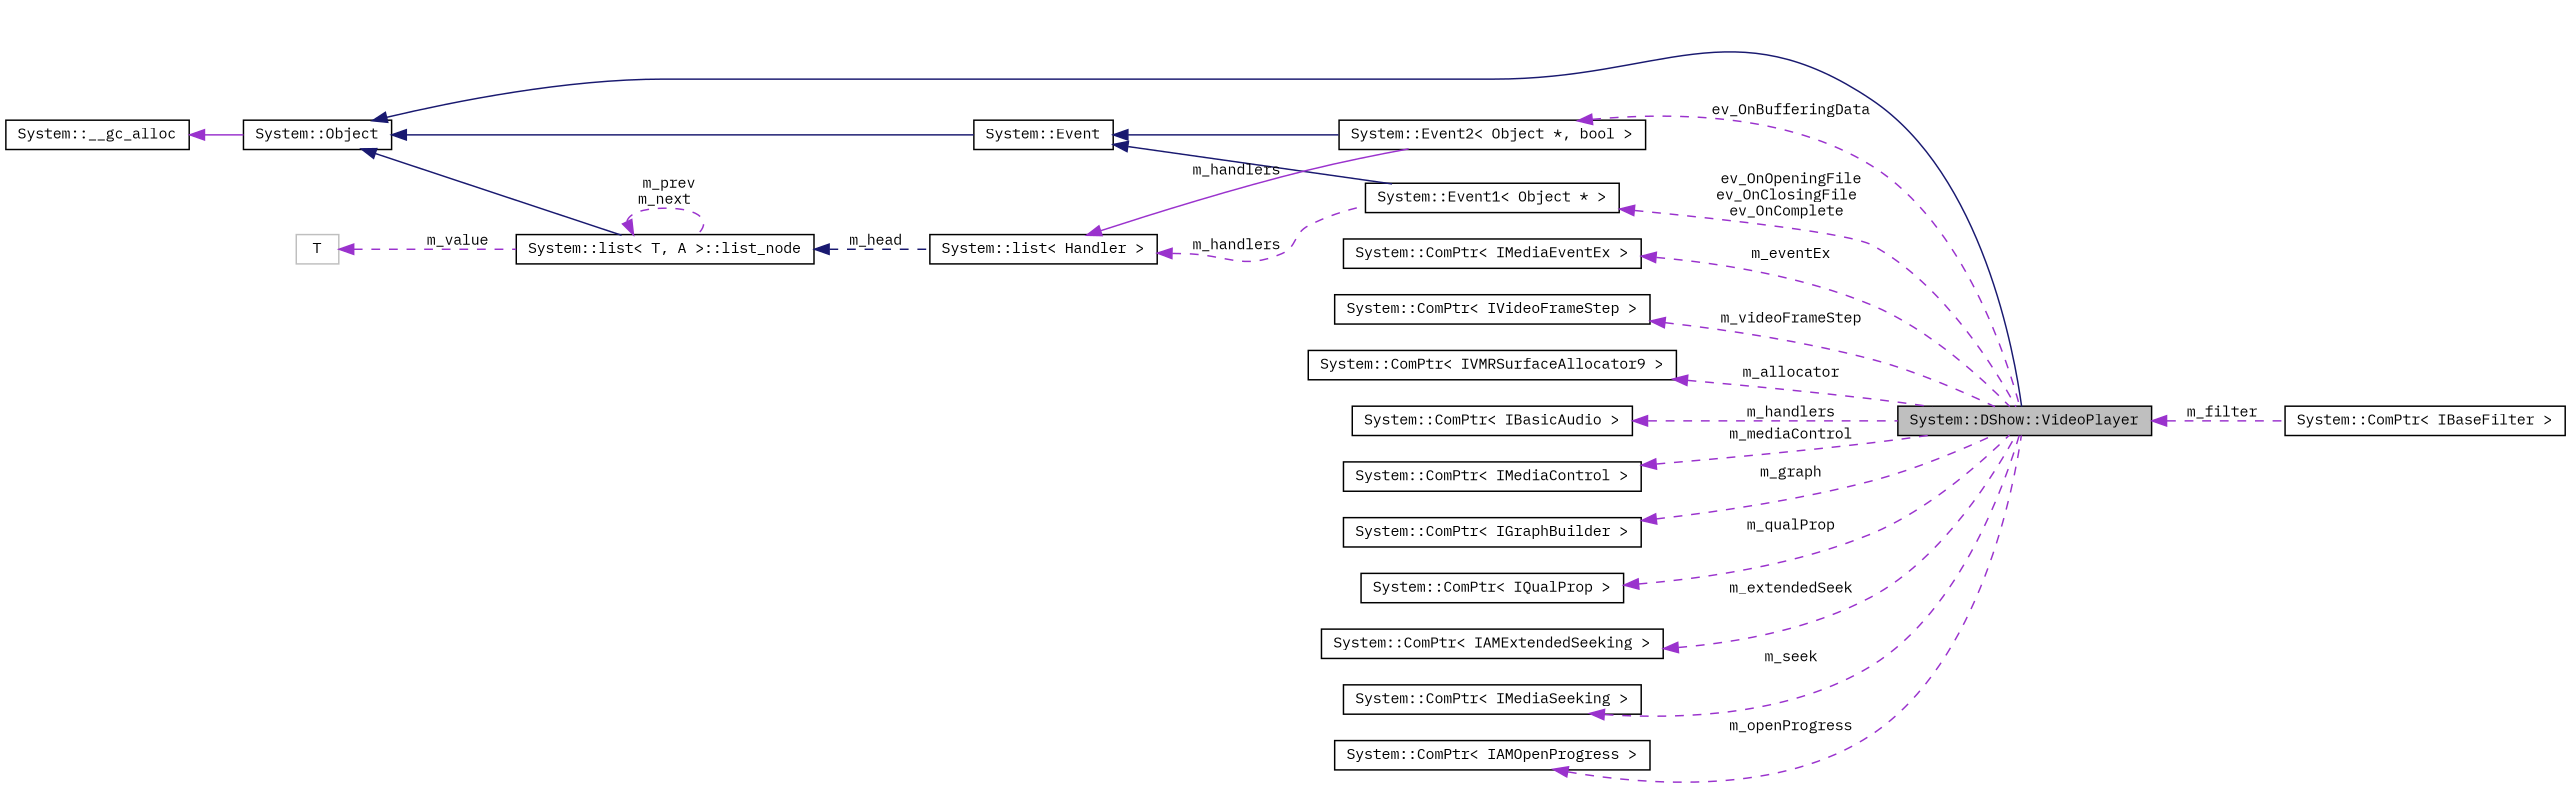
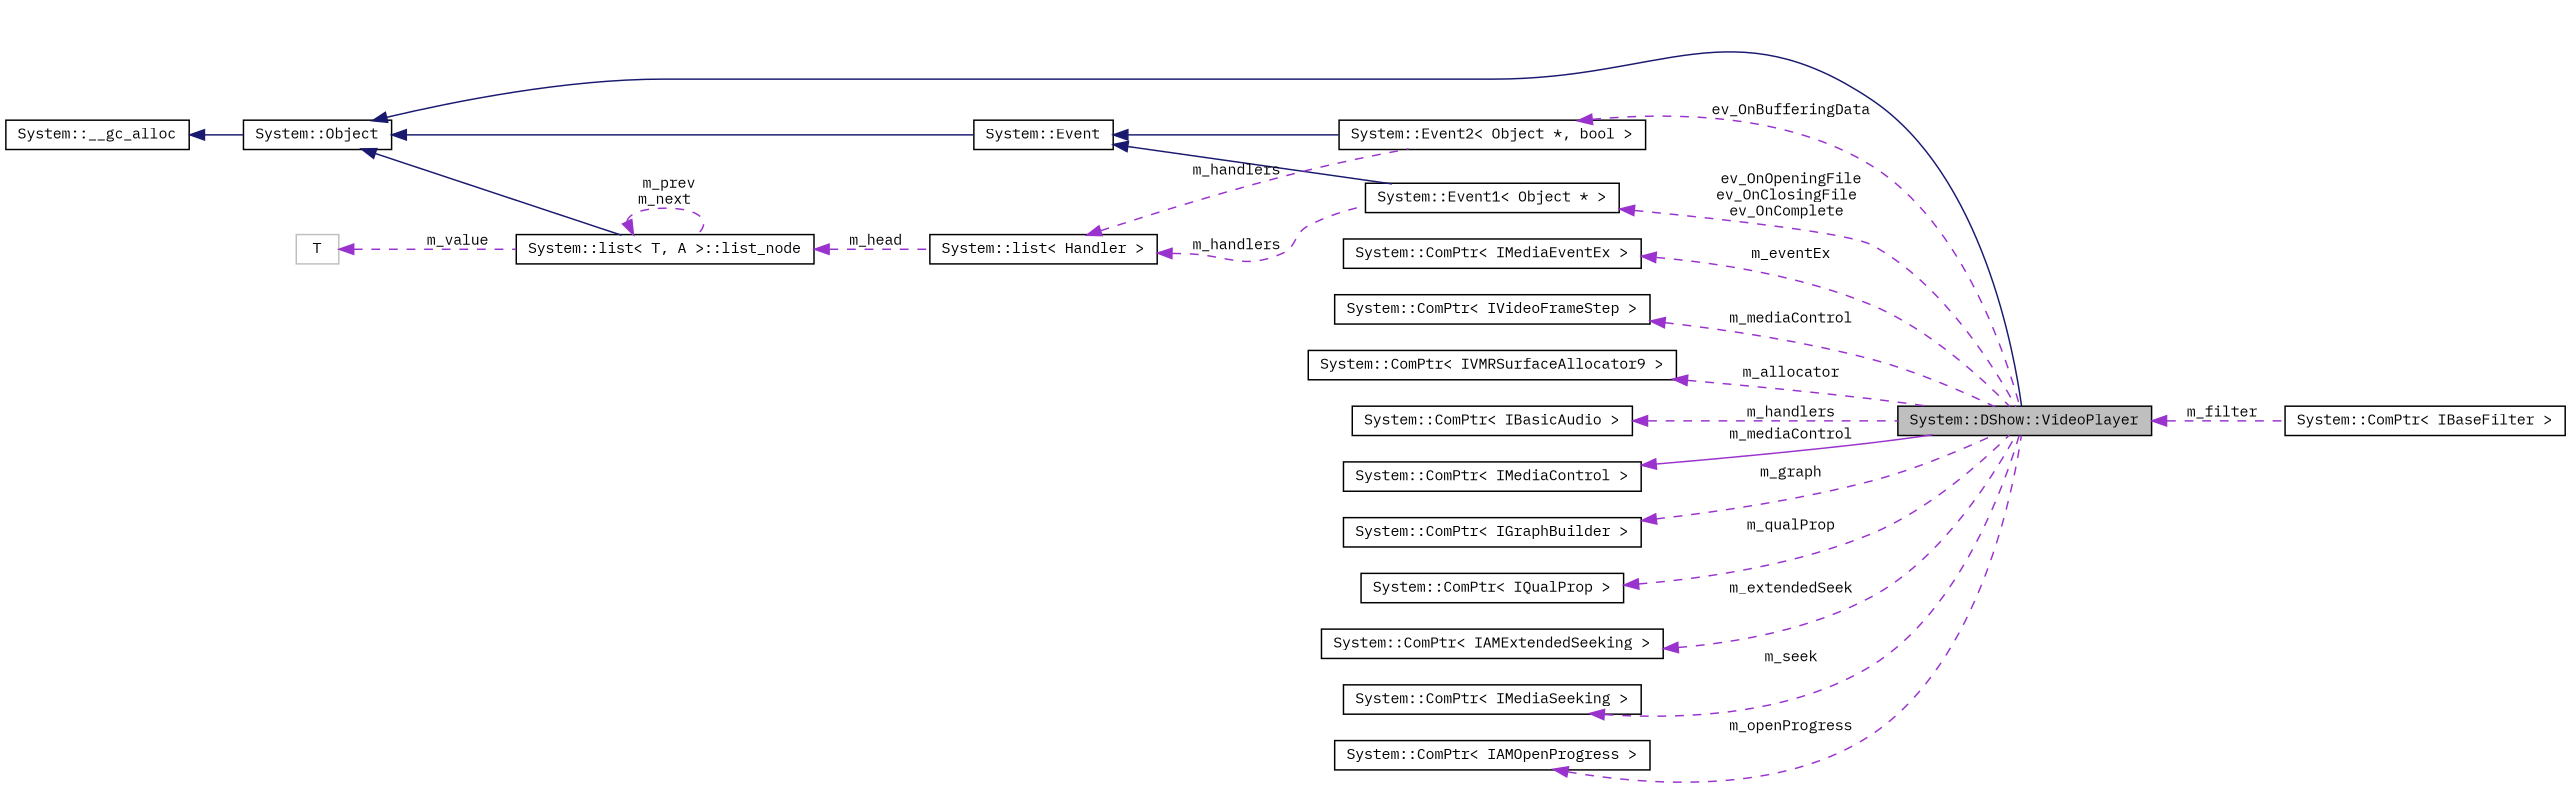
(224, 135) -> (224, 135)
(1253, 184) -> (1253, 184)
(880, 249) -> (880, 249)
(1787, 319) -> (1787, 319)
(1795, 451) -> (1795, 451)
